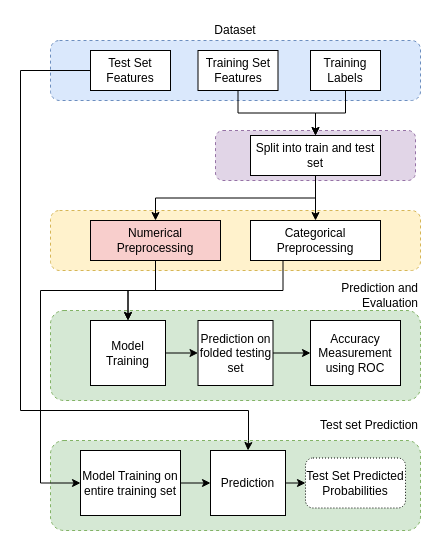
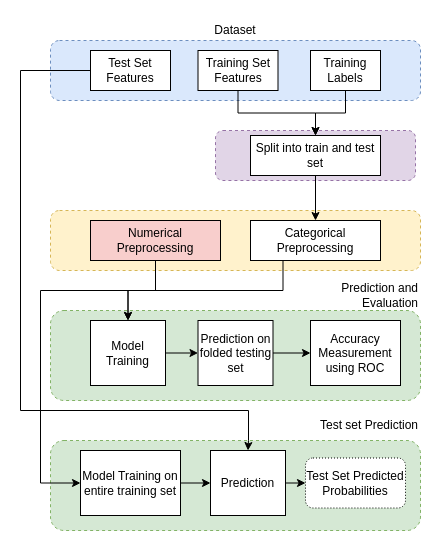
(227, 198) -> none
